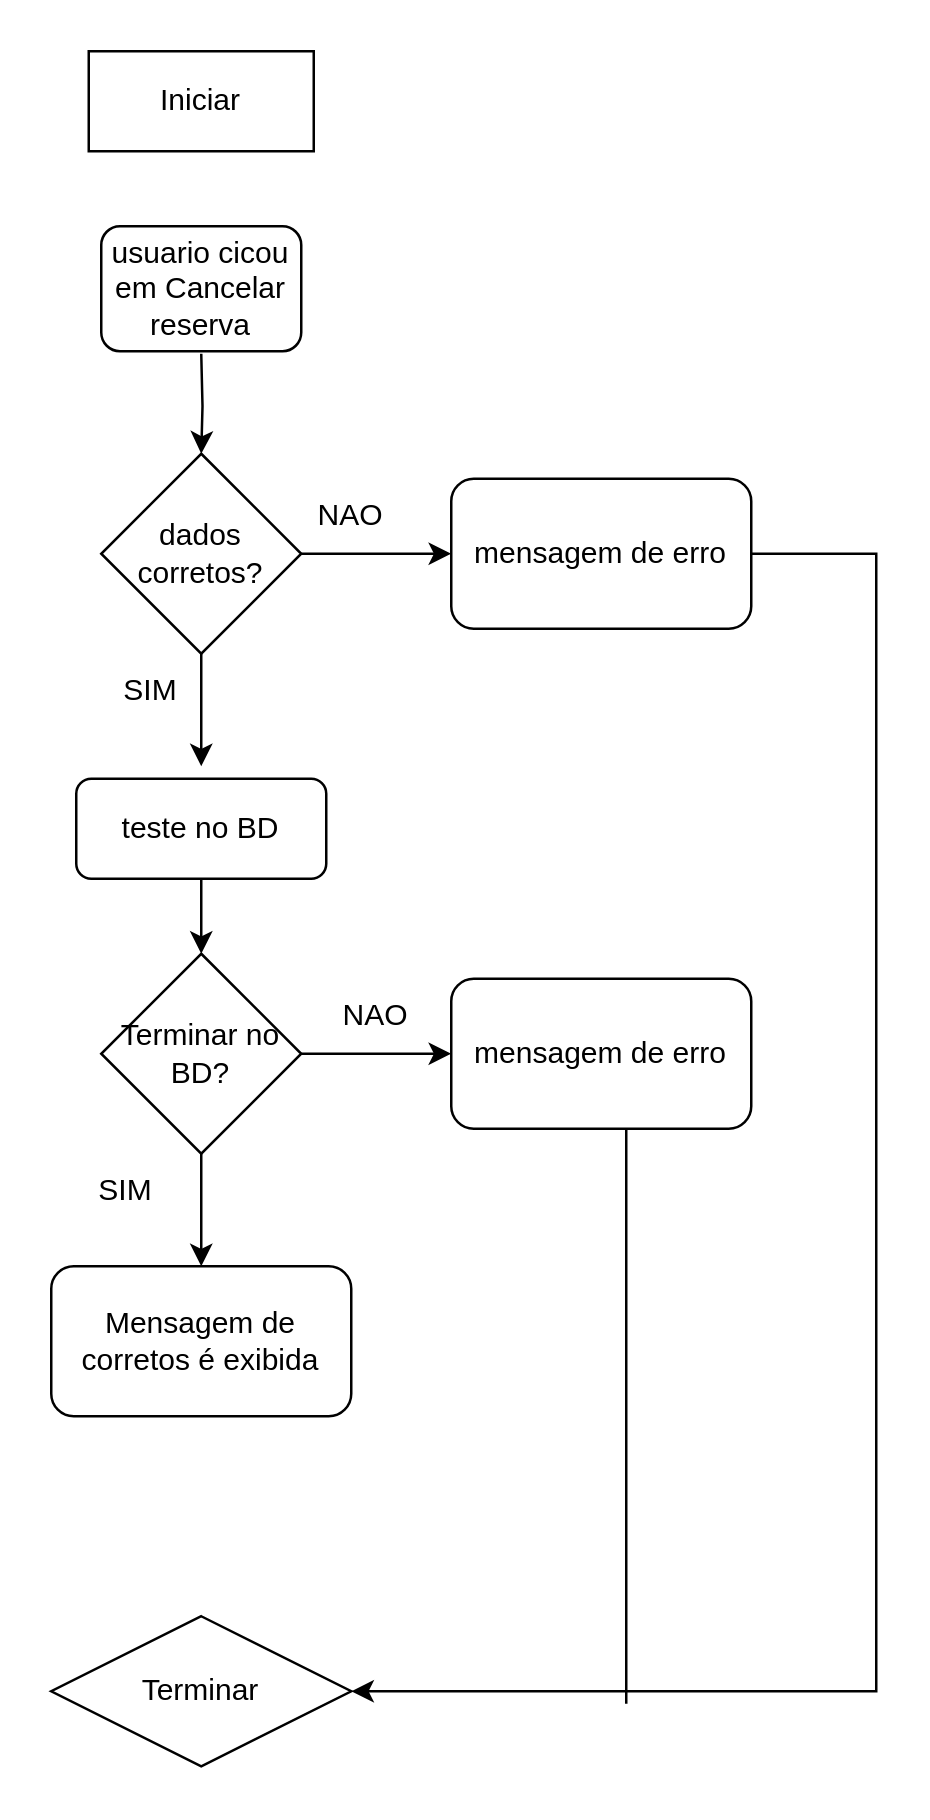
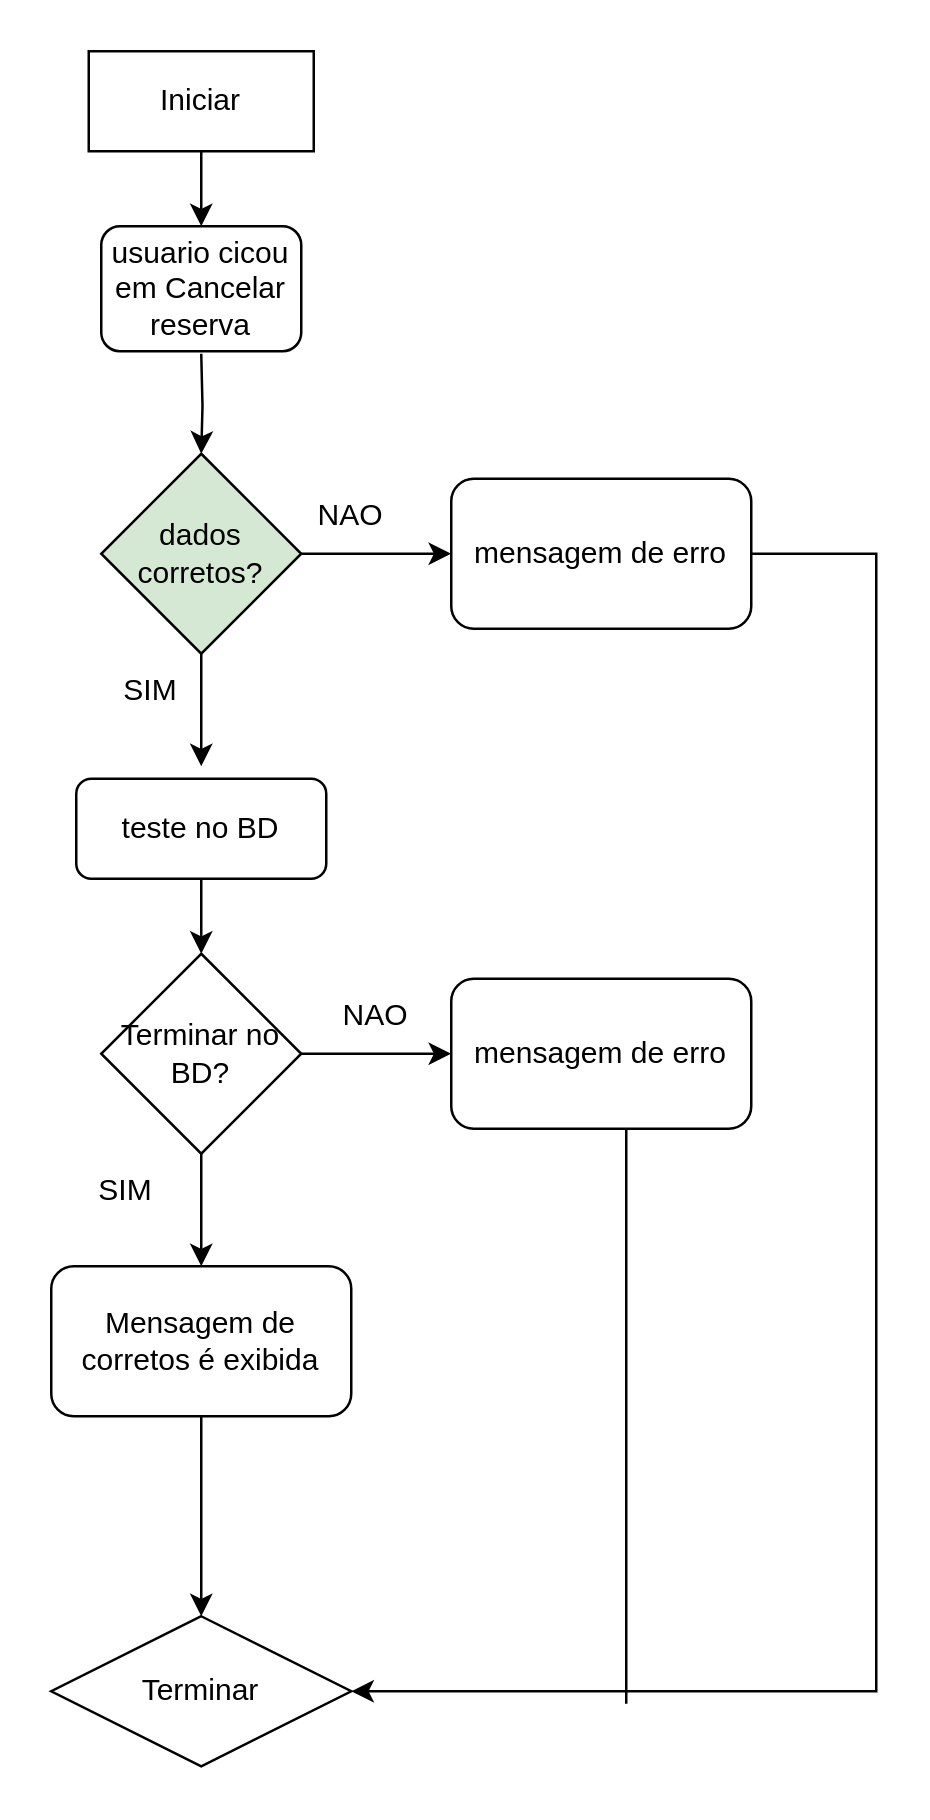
none -> (201, 197)
(201, 554) -> (201, 554)
none -> (201, 1508)
